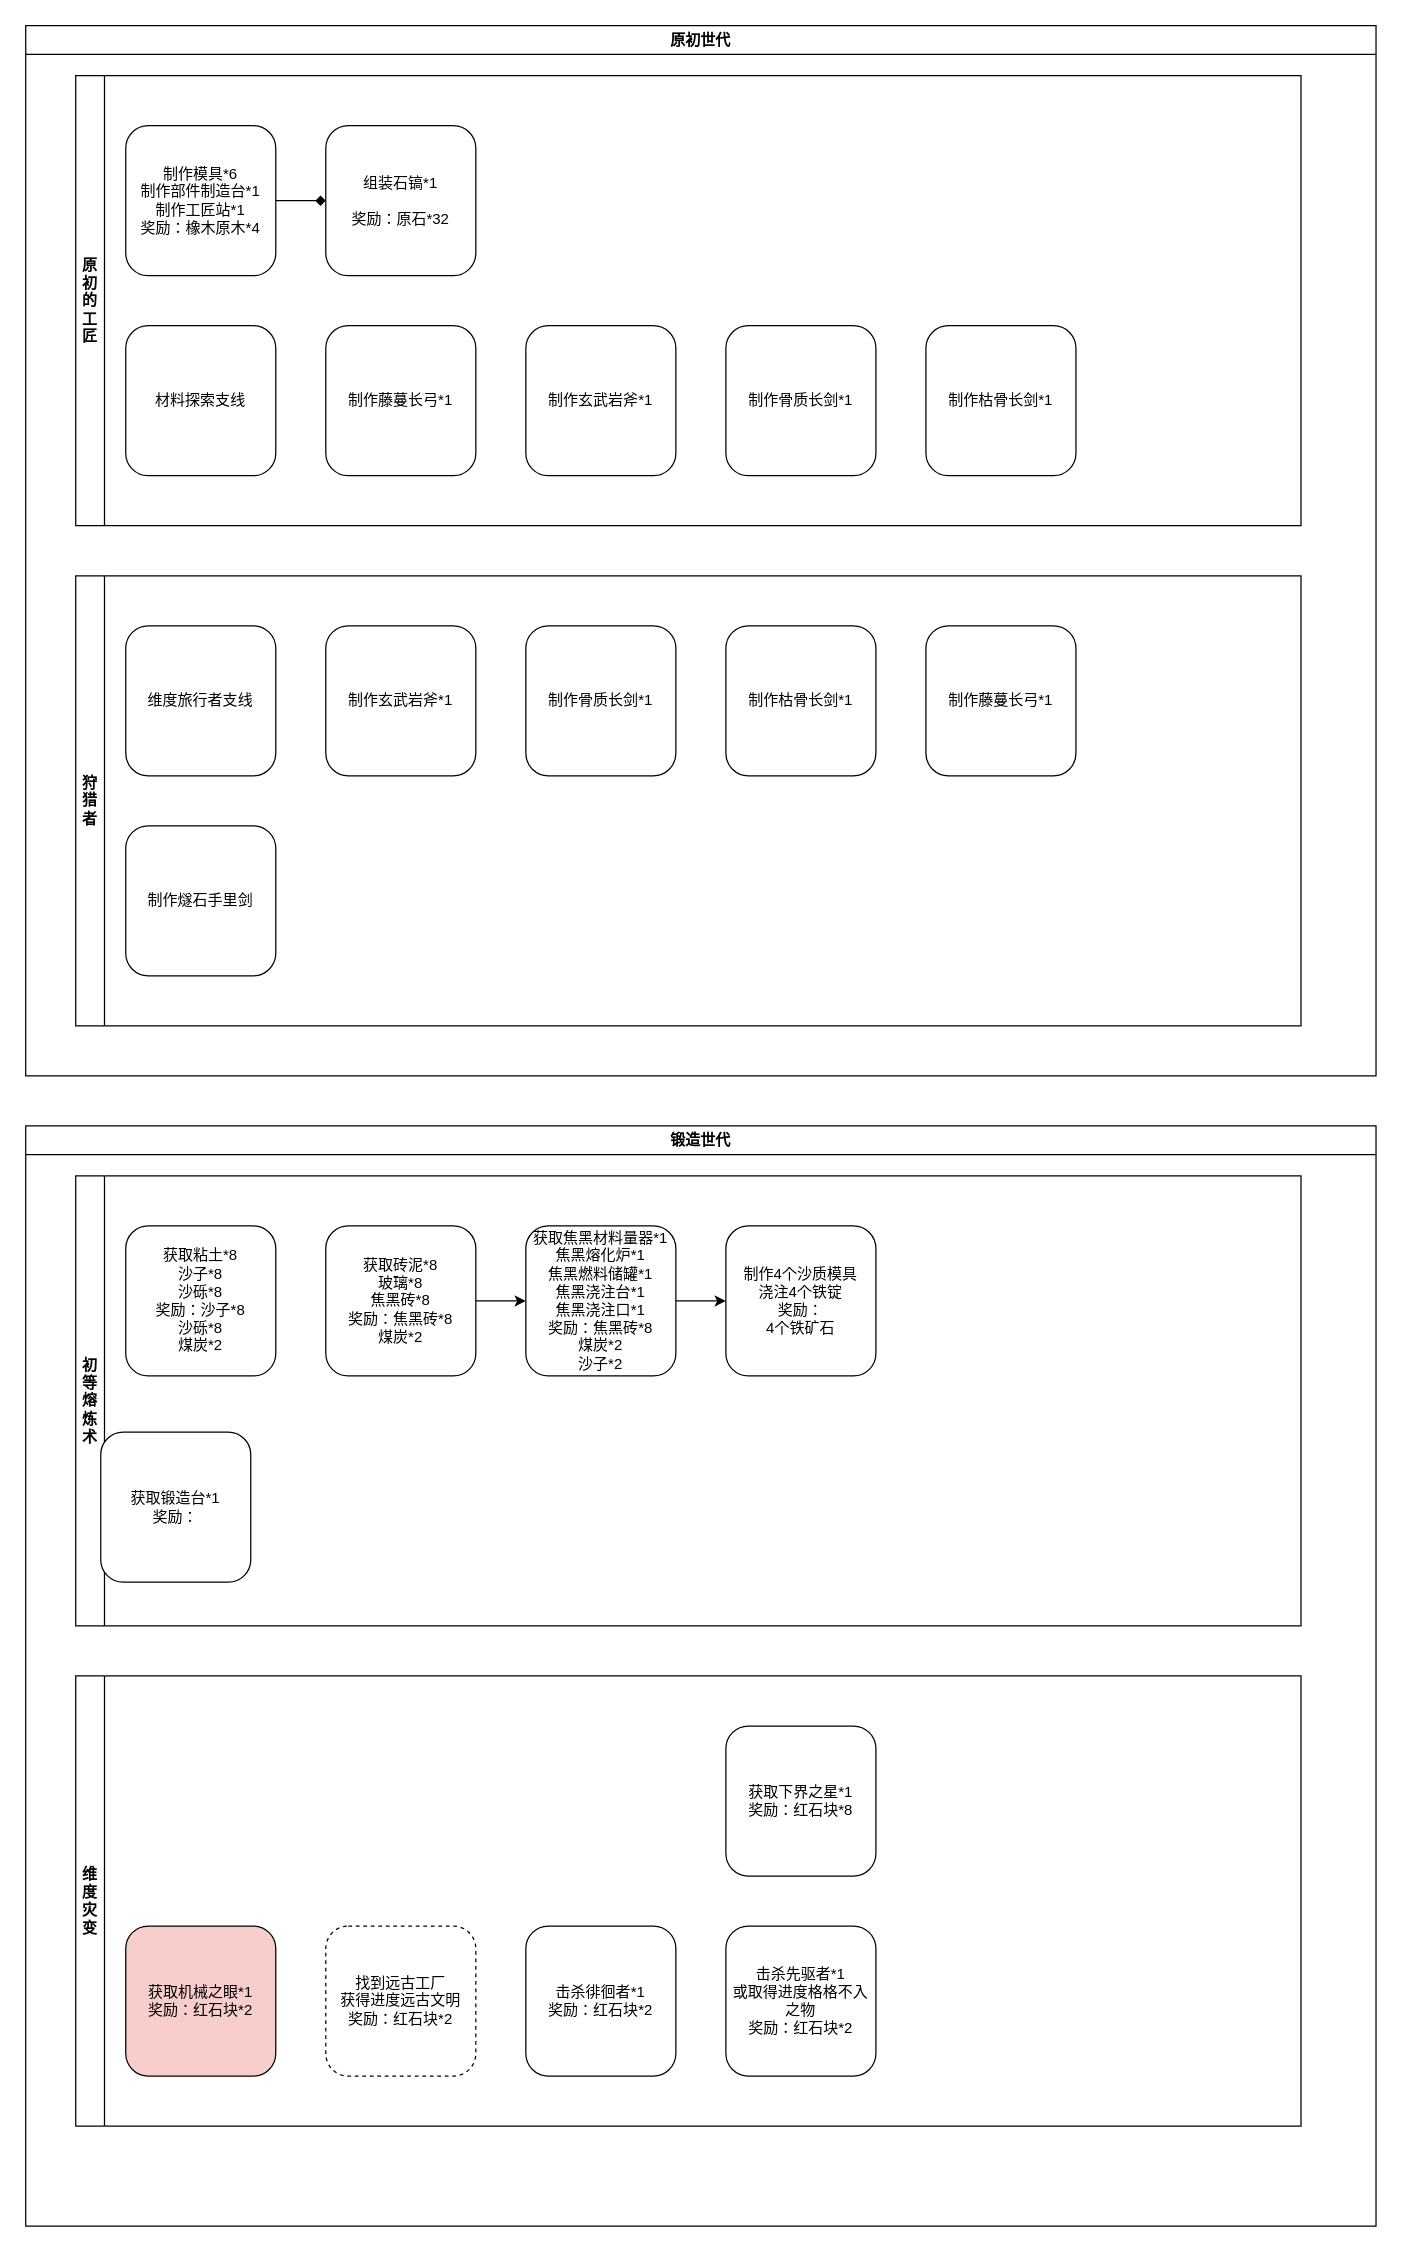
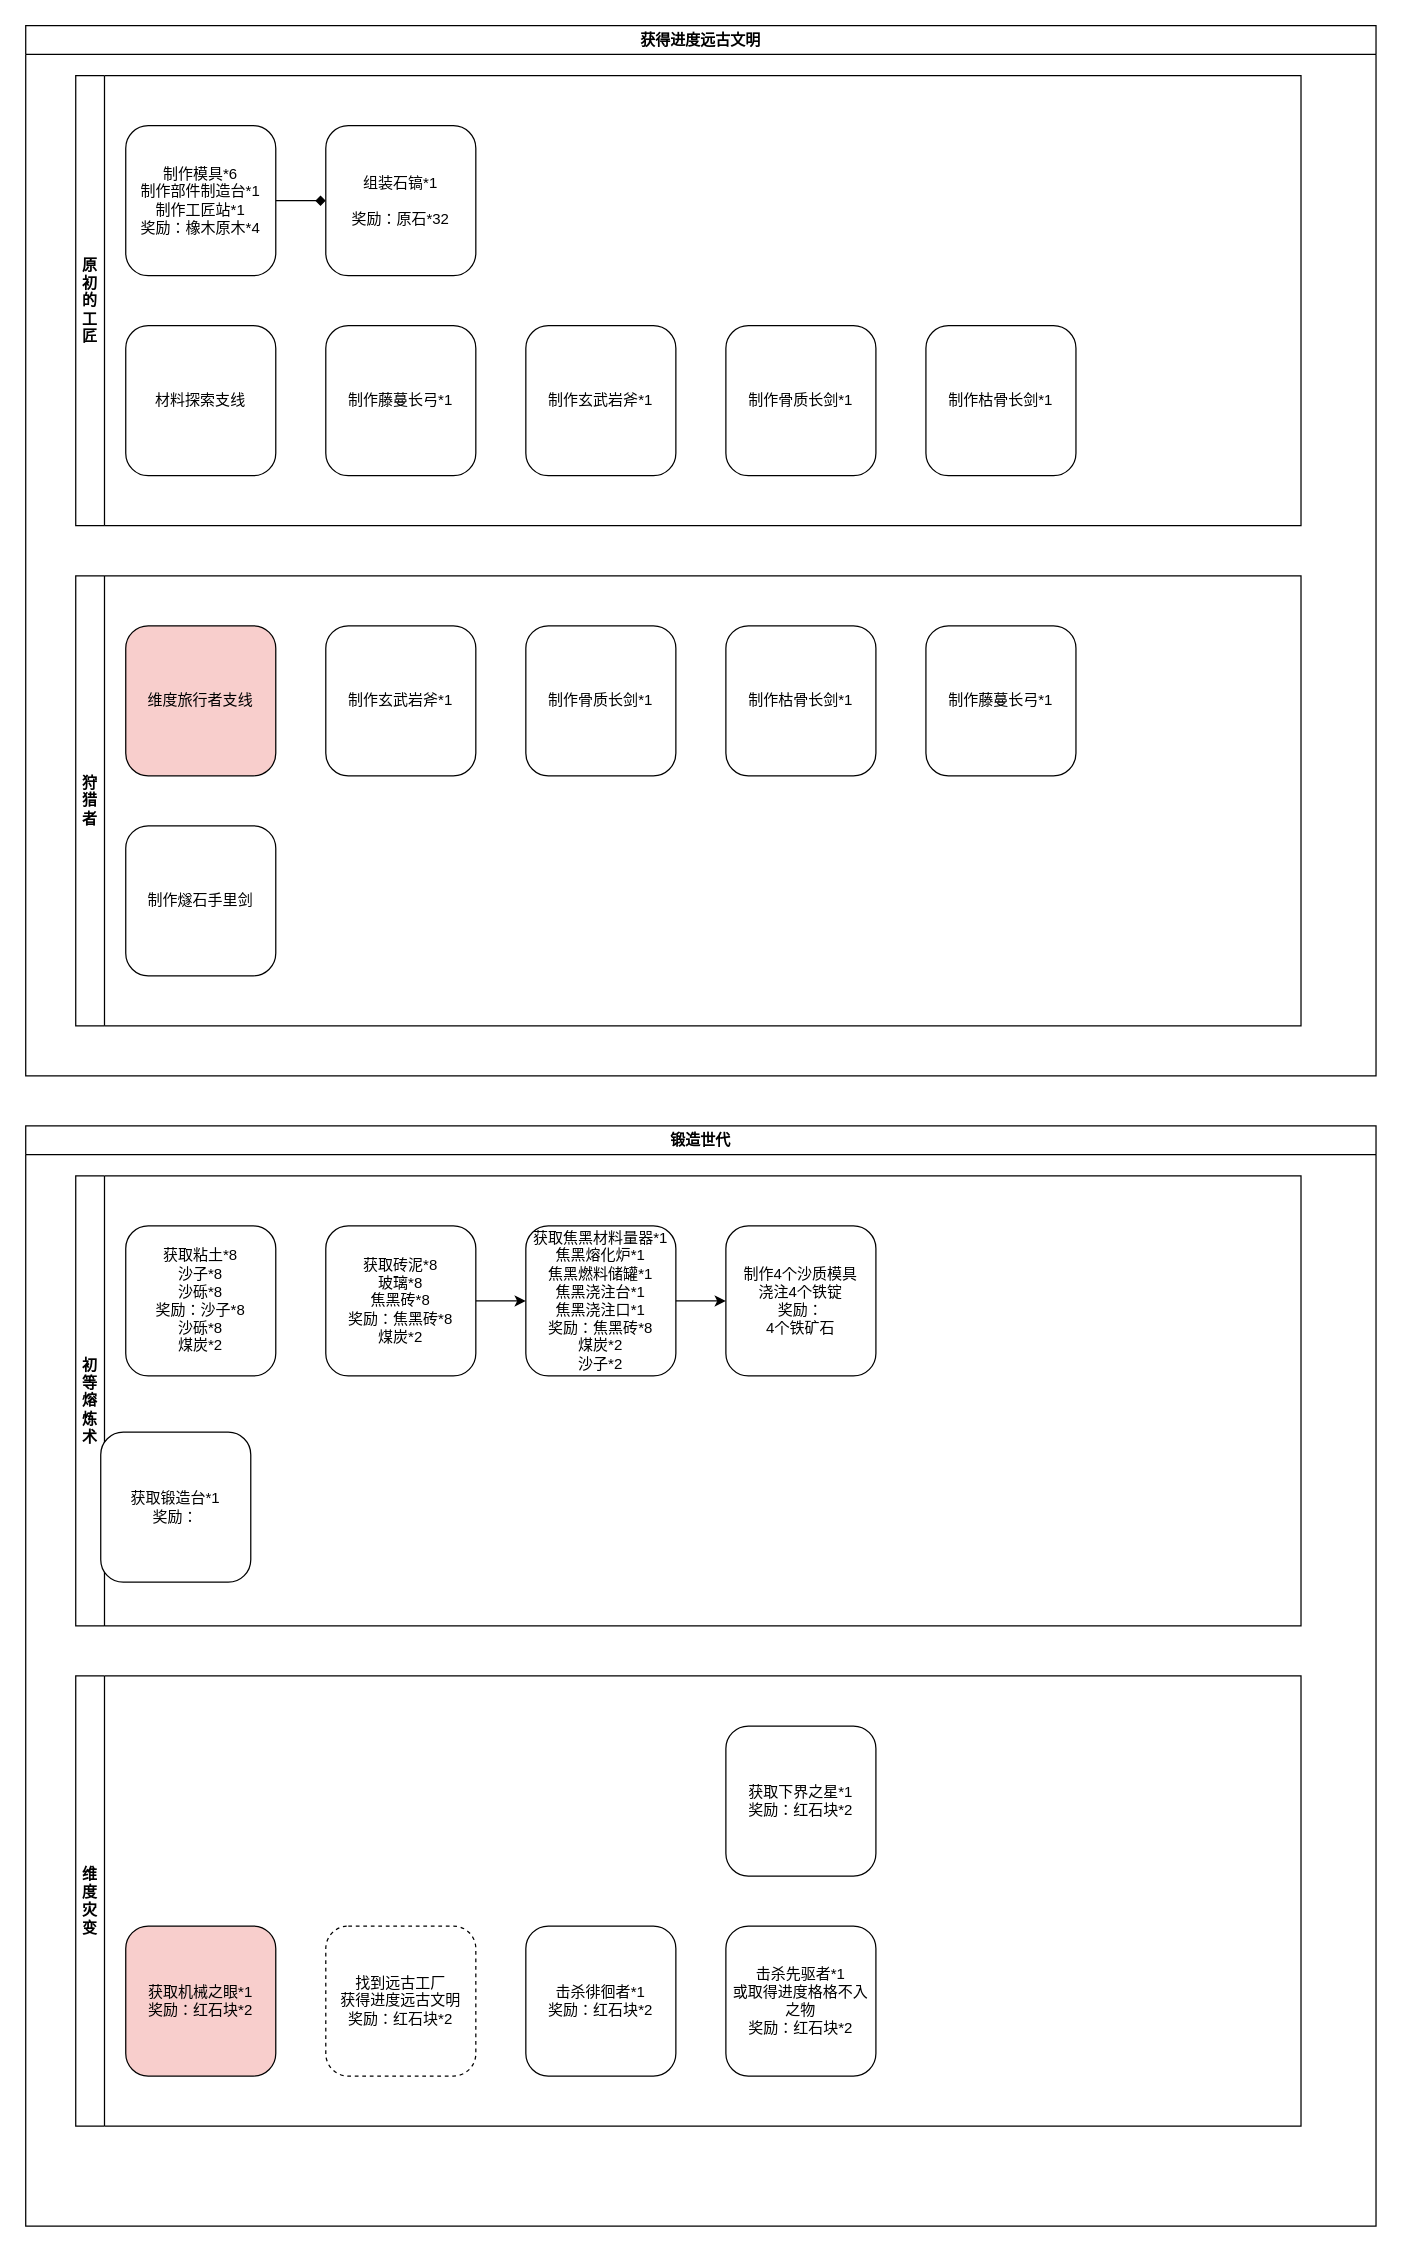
(701, 41) -> (701, 41)
(201, 701) -> (201, 701)
(801, 1801) -> (801, 1801)
